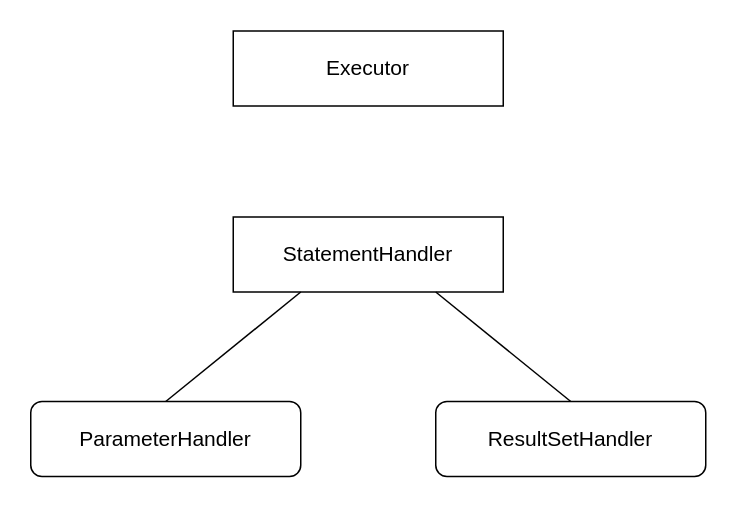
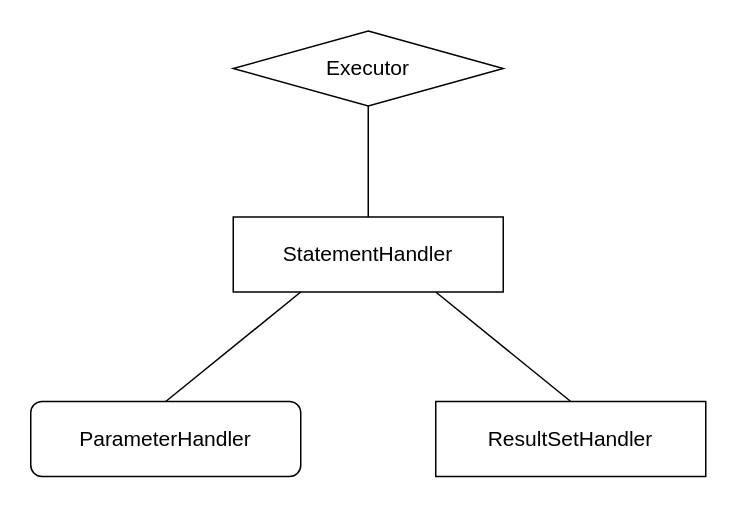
(368, 68) -> (368, 68)
none -> (368, 162)
(571, 439) -> (571, 439)
